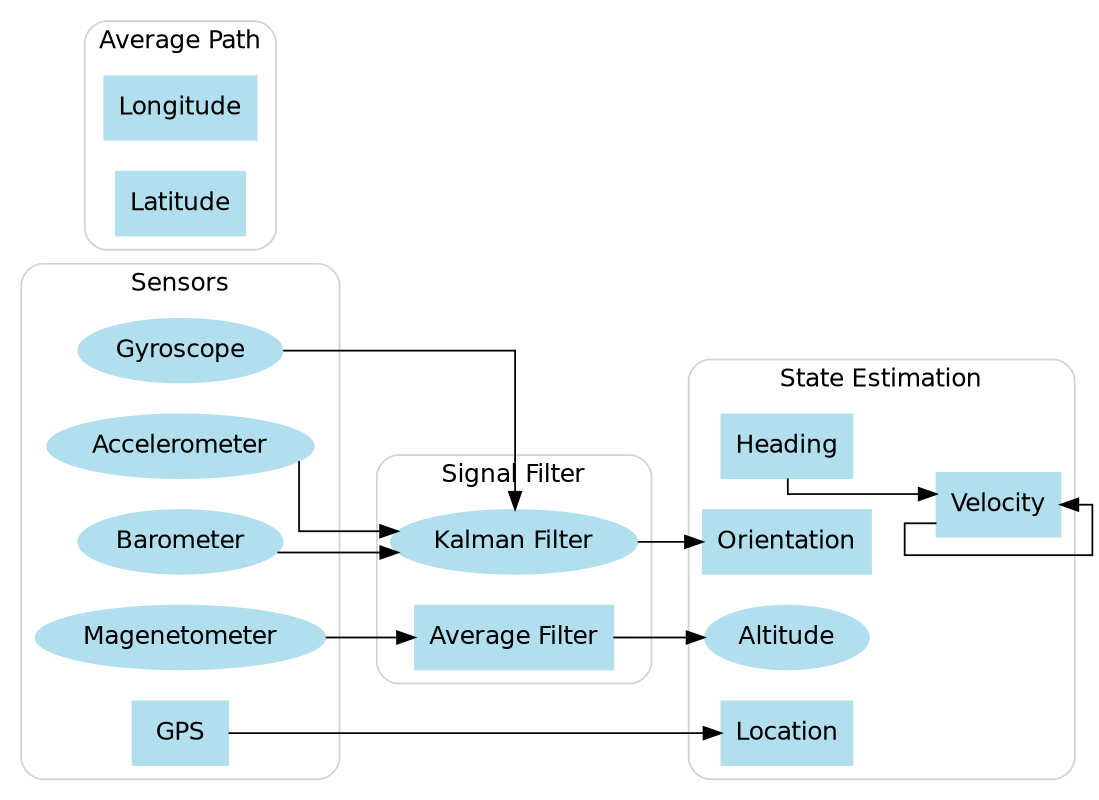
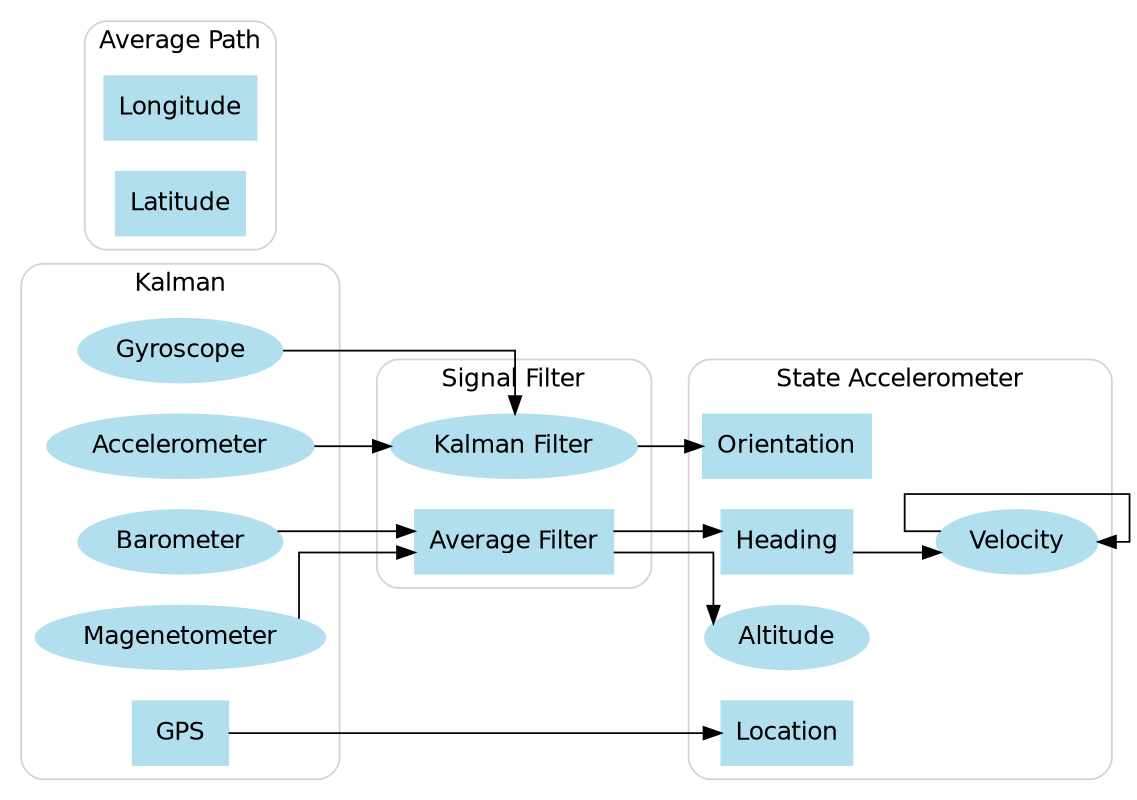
(180, 284) -> (180, 284)
(882, 380) -> (900, 380)
(999, 505) -> (1017, 542)
none -> (663, 531)
(329, 552) -> (328, 531)
